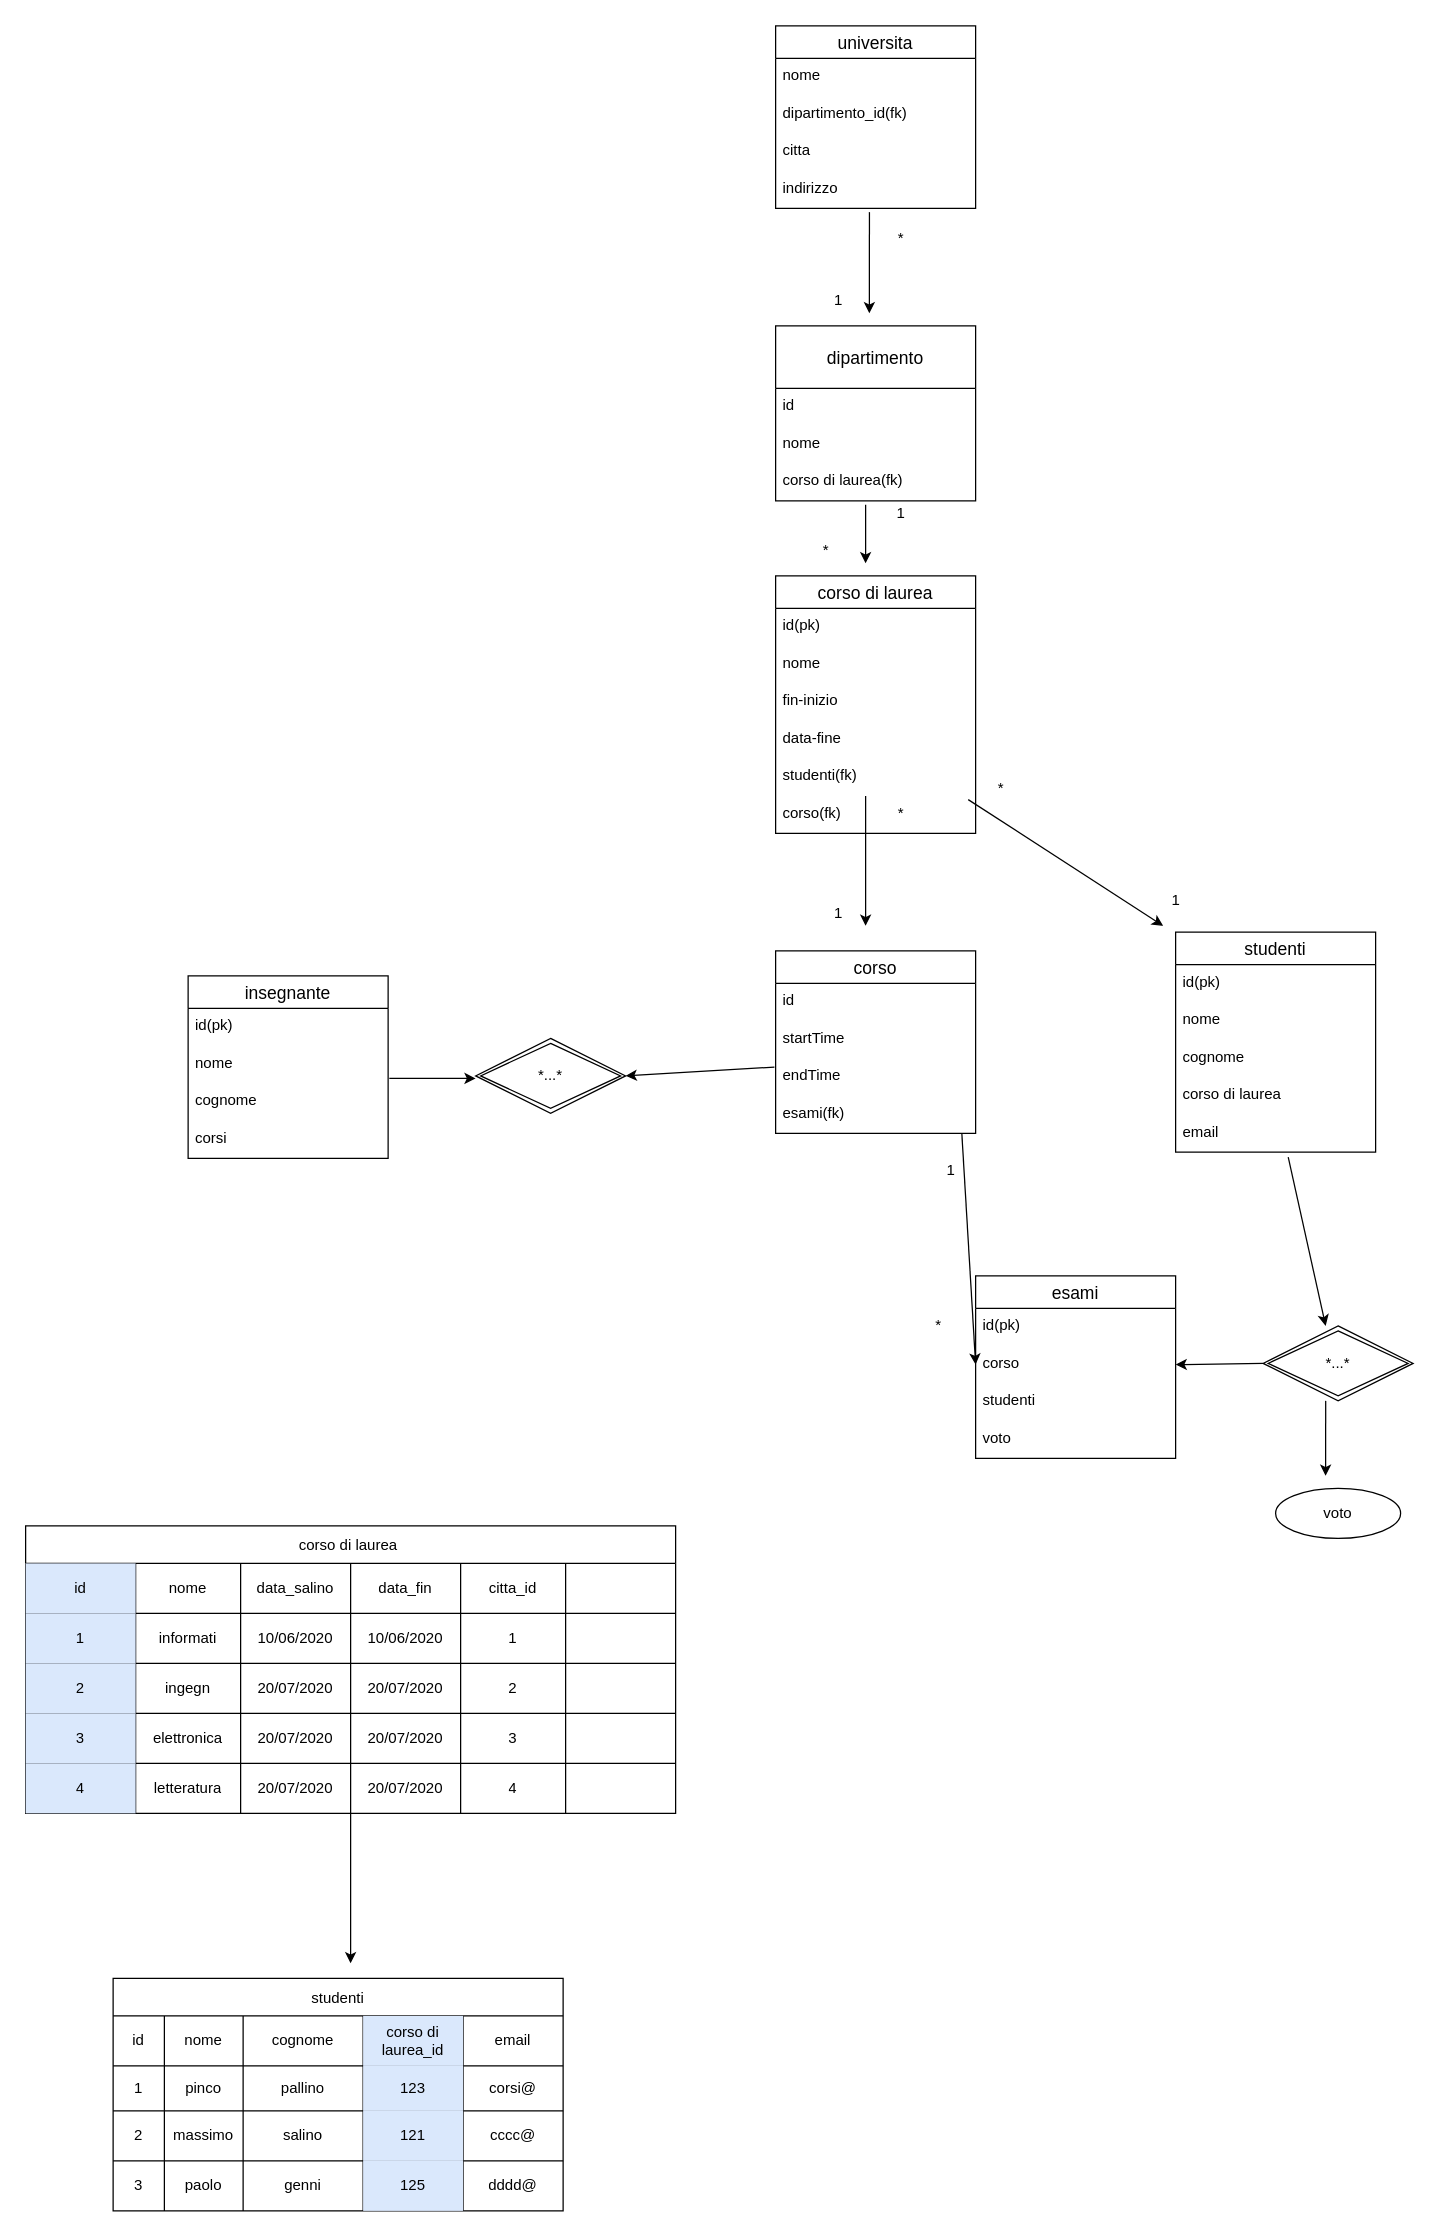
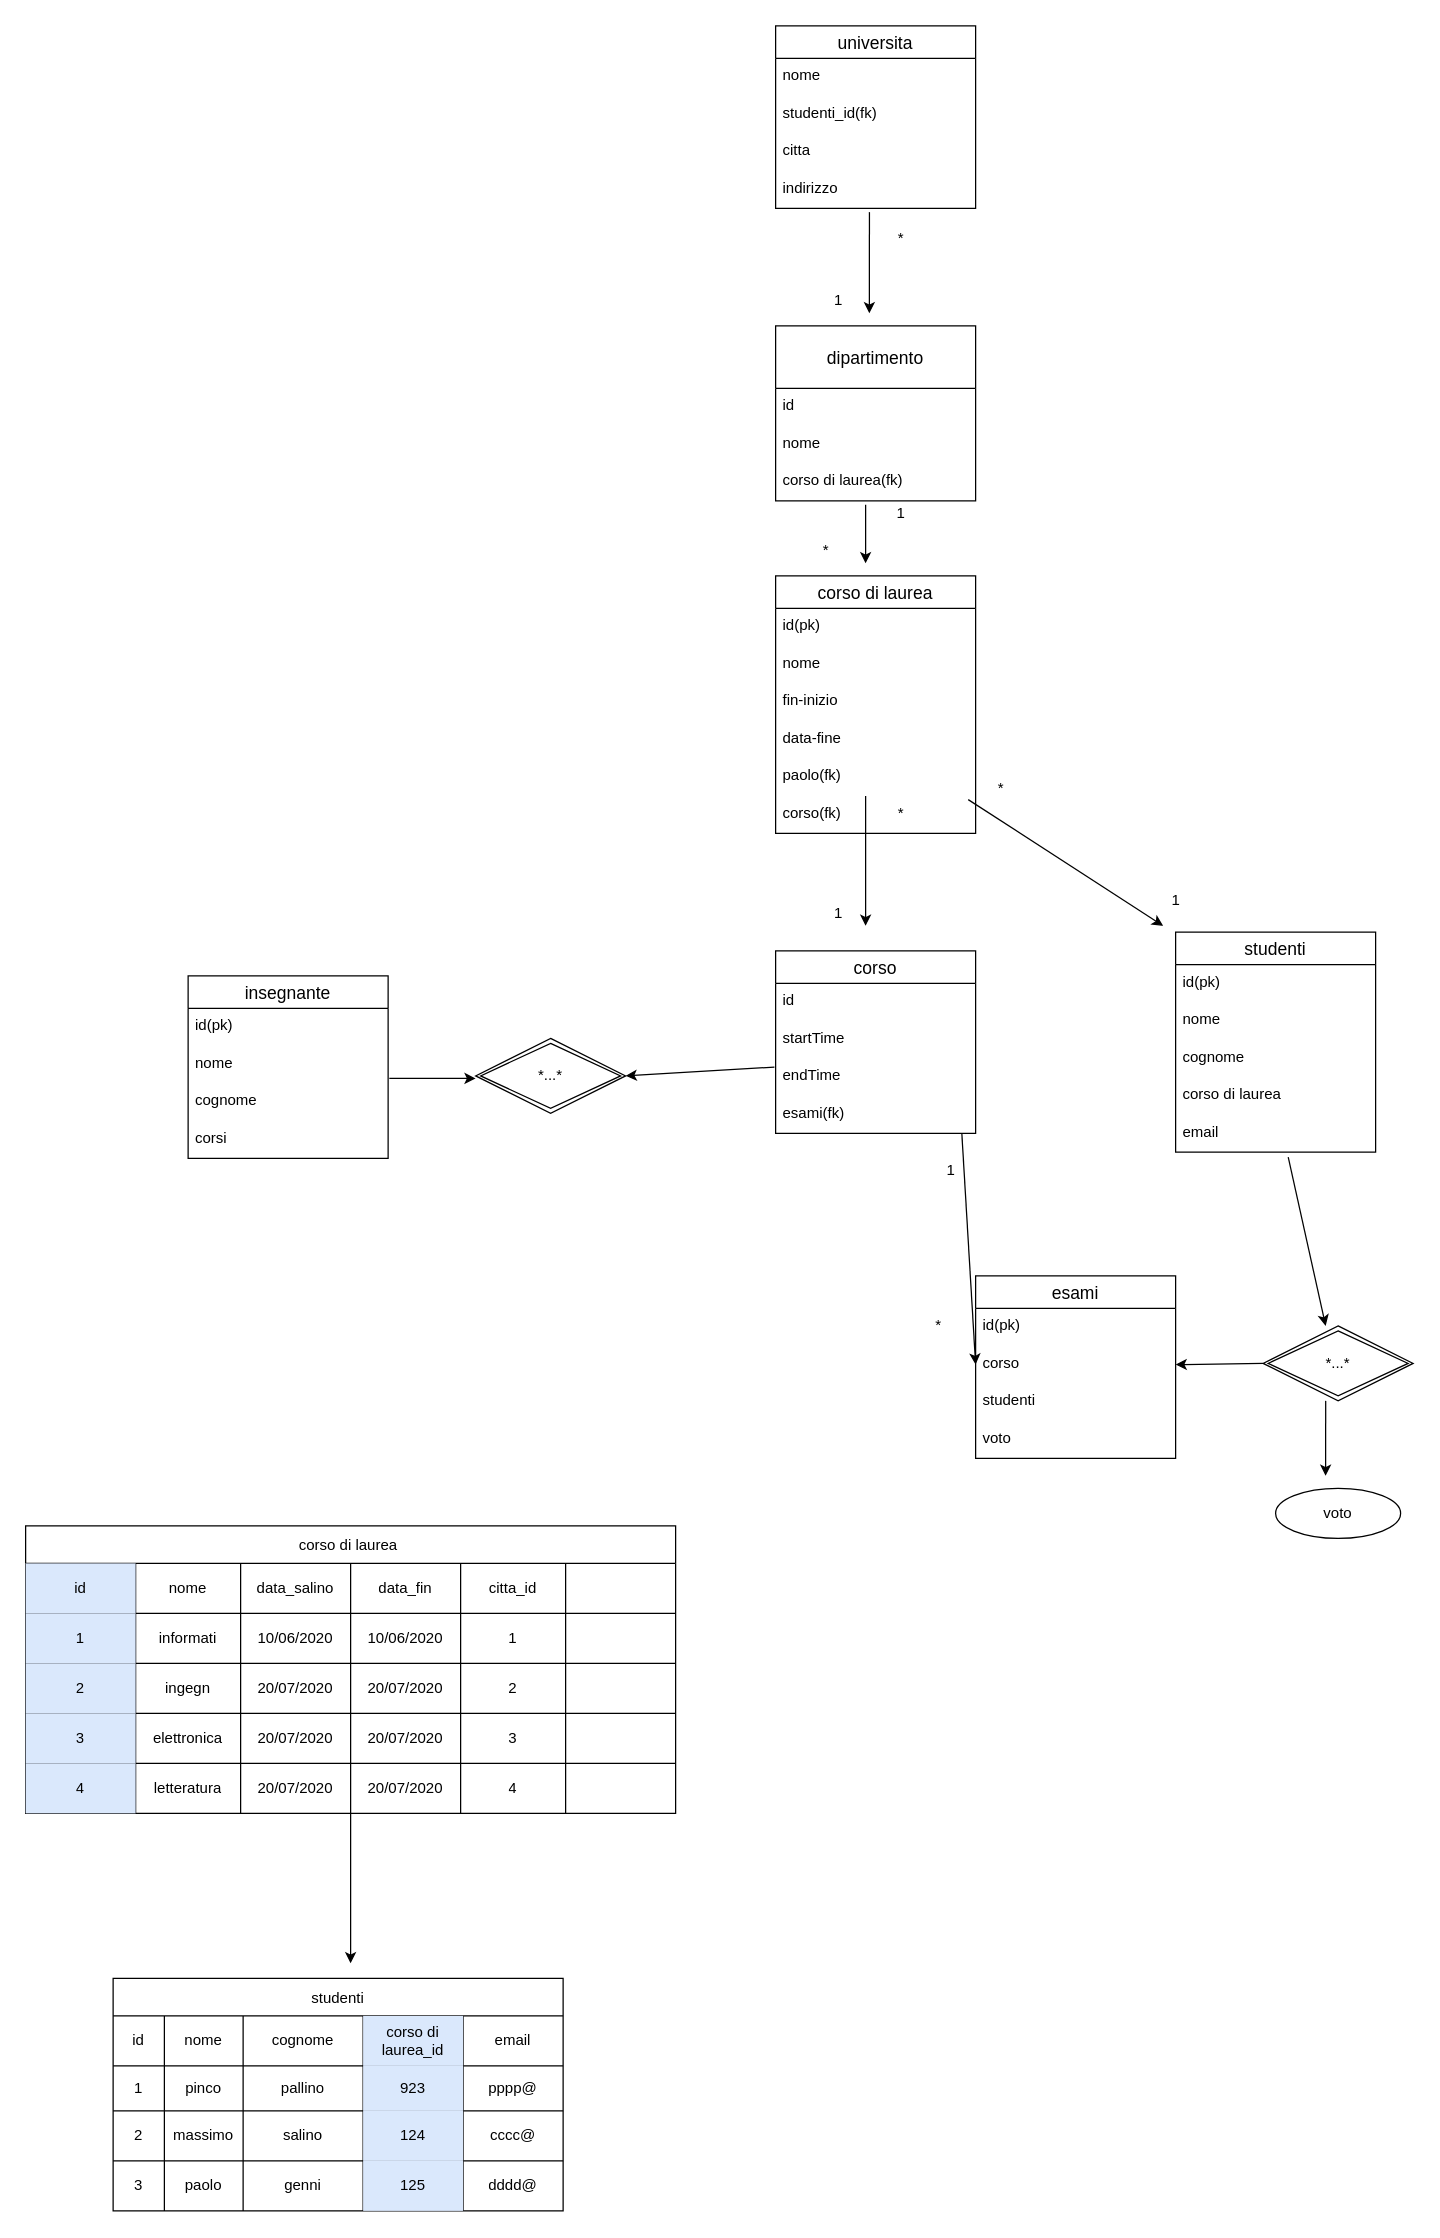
(856, 113) -> (842, 113)
(831, 775) -> (818, 775)
(413, 2088) -> (413, 2088)
(513, 2088) -> (513, 2088)
(413, 2136) -> (413, 2136)
